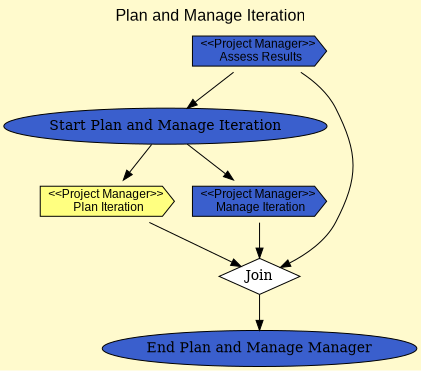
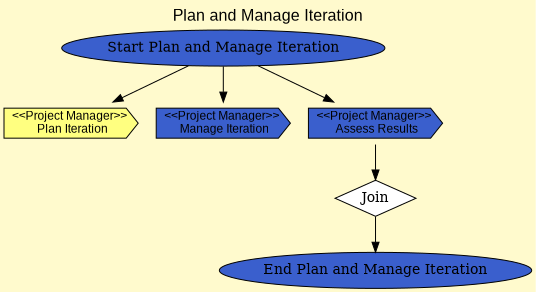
(214, 87) -> (291, 82)
(260, 235) -> none
(191, 242) -> none
(260, 348) -> (376, 270)
